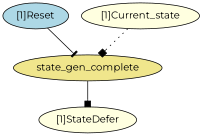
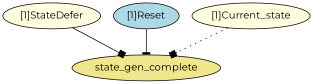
(88, 90) -> (95, 40)
